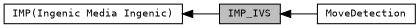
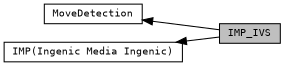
(304, 14) -> (186, 26)
